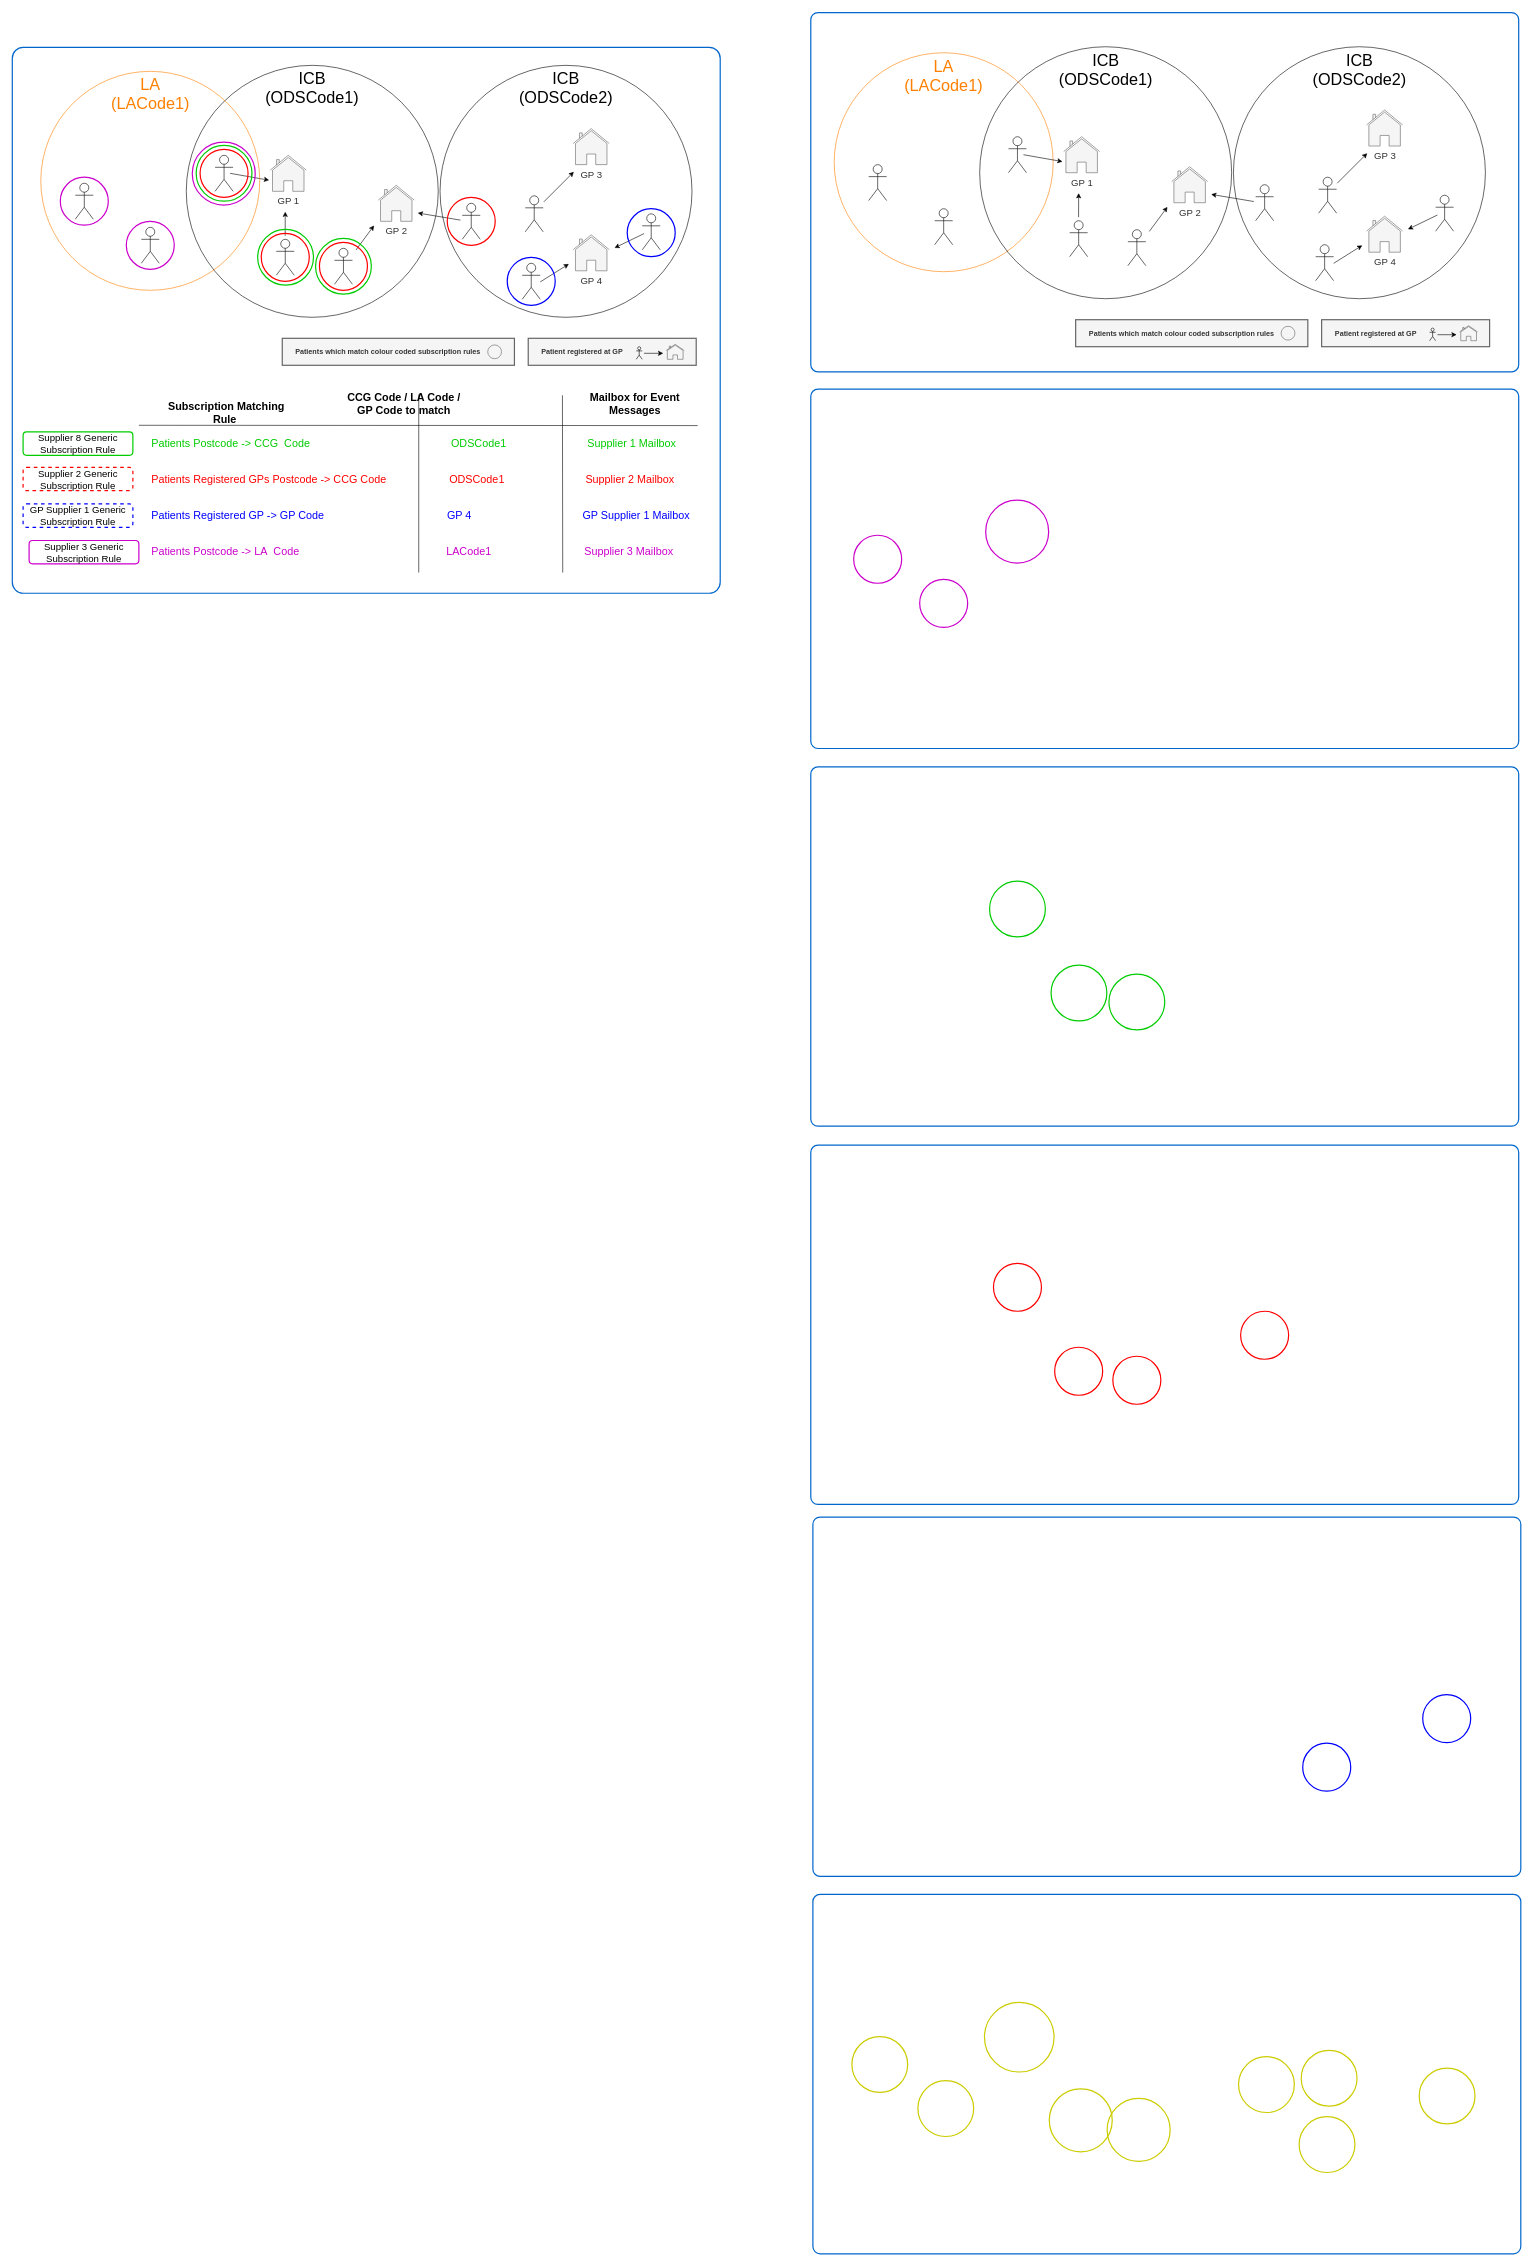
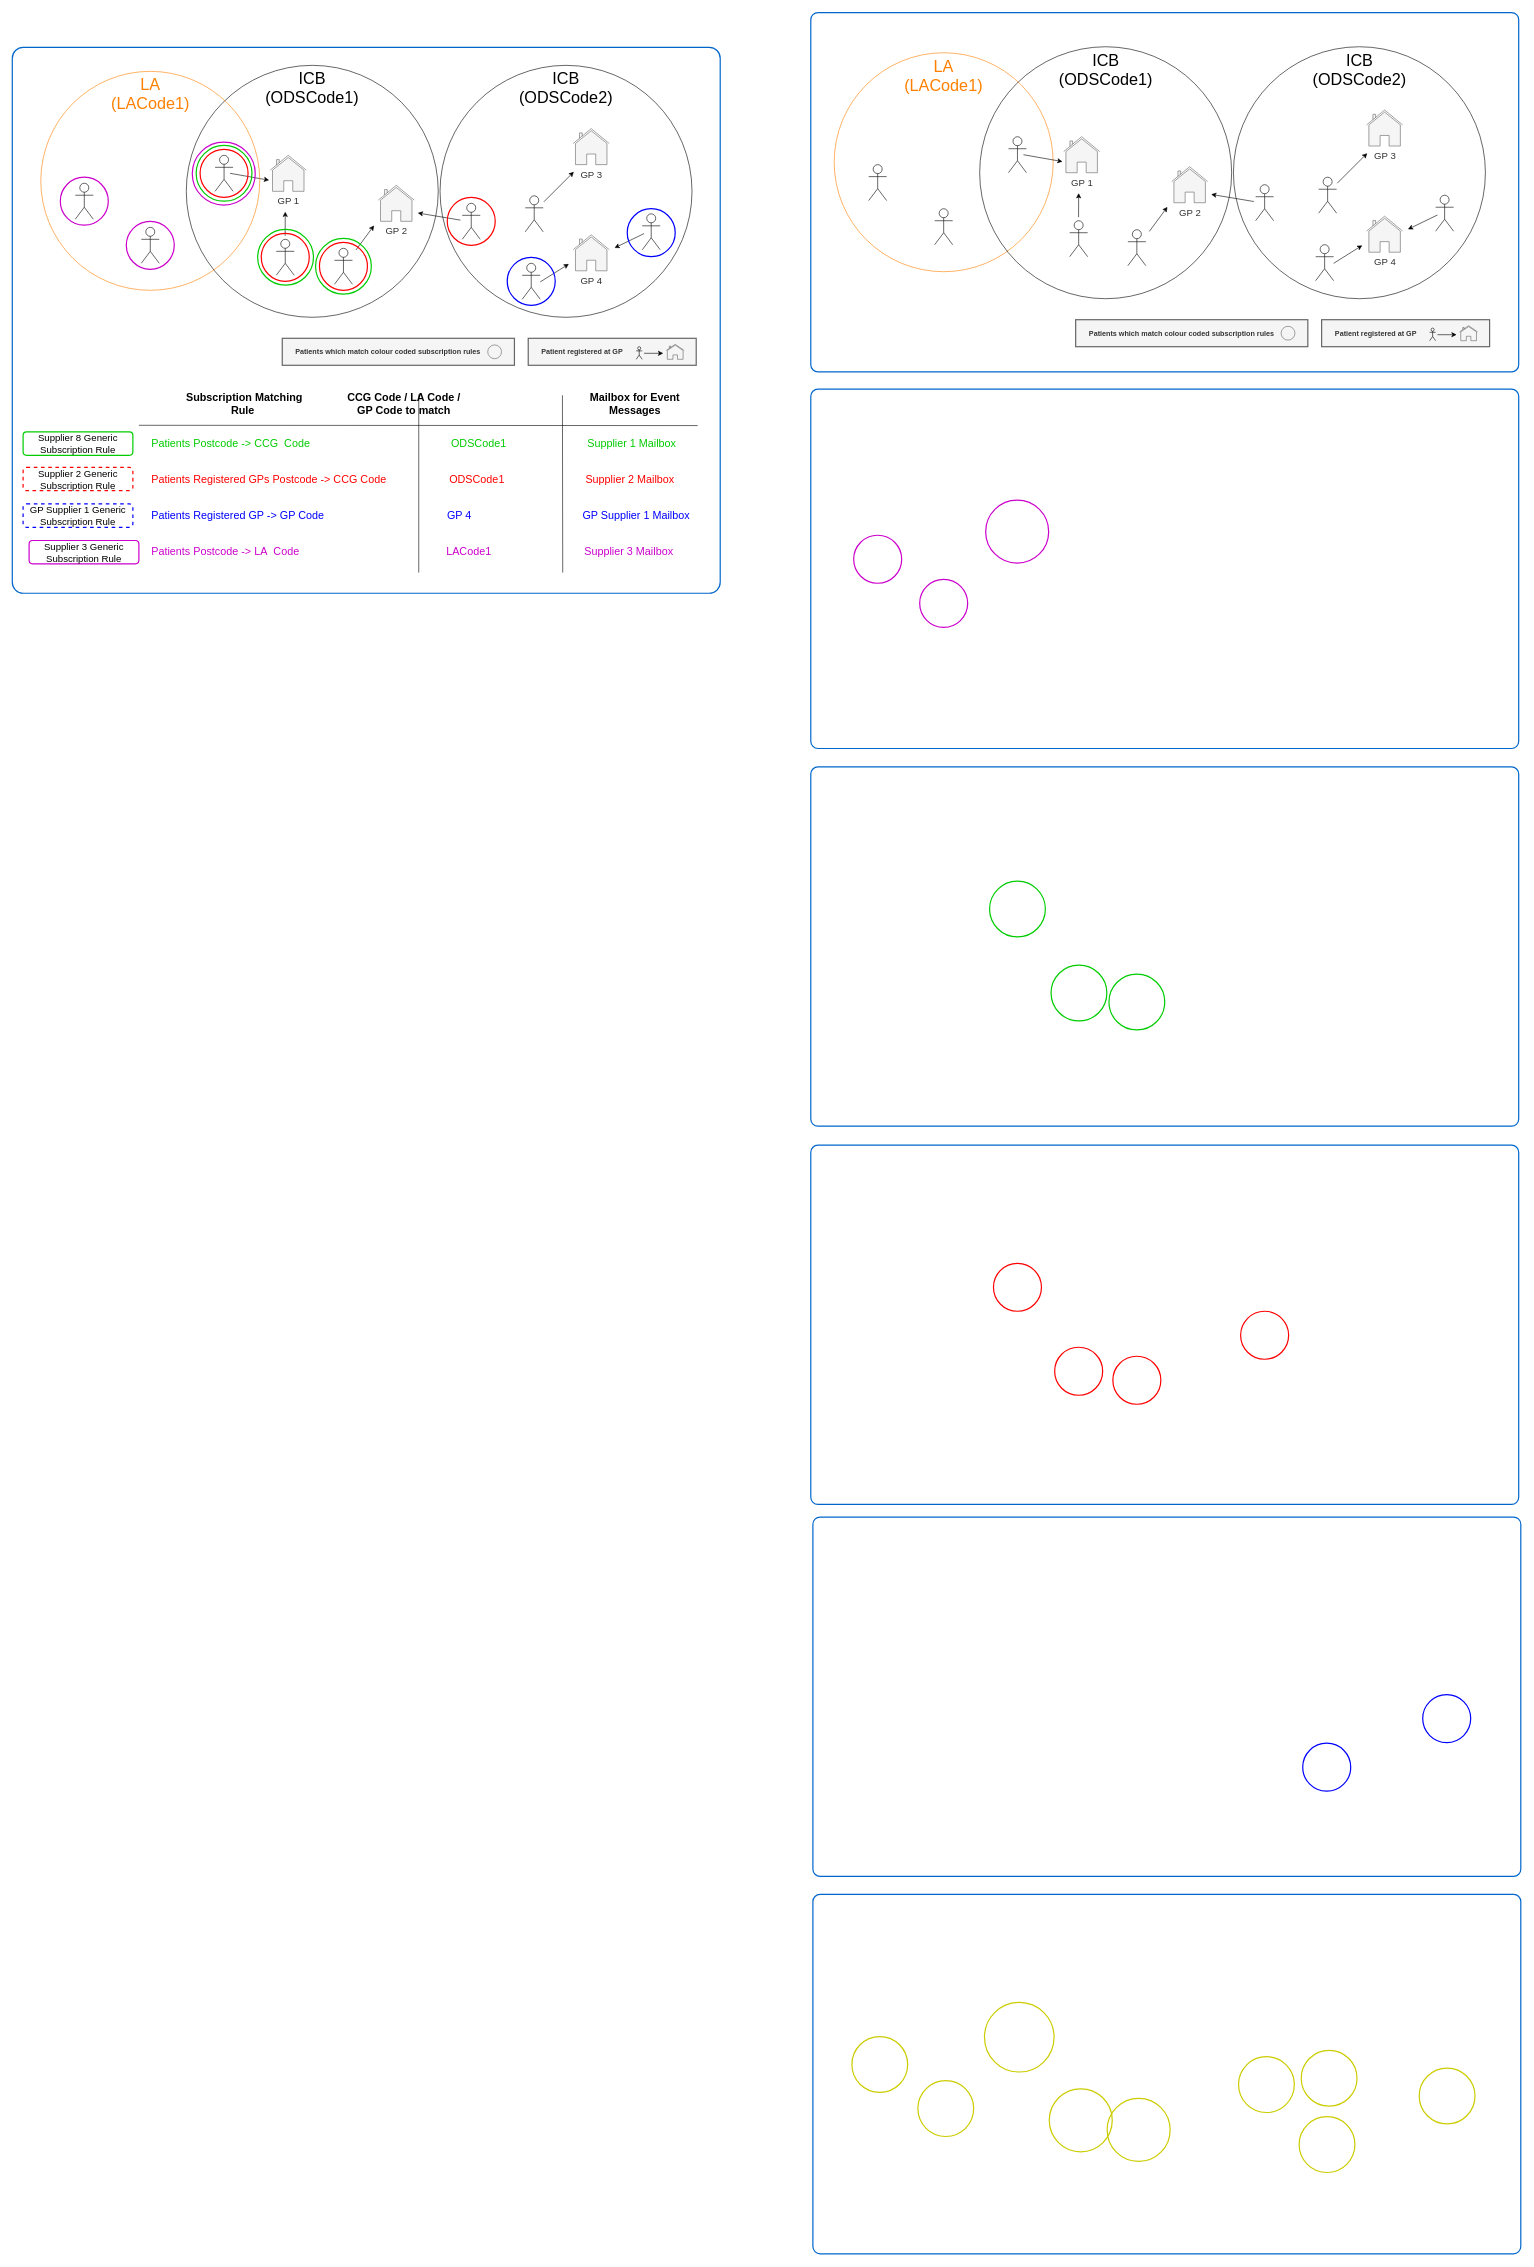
(227, 413) -> (245, 404)
